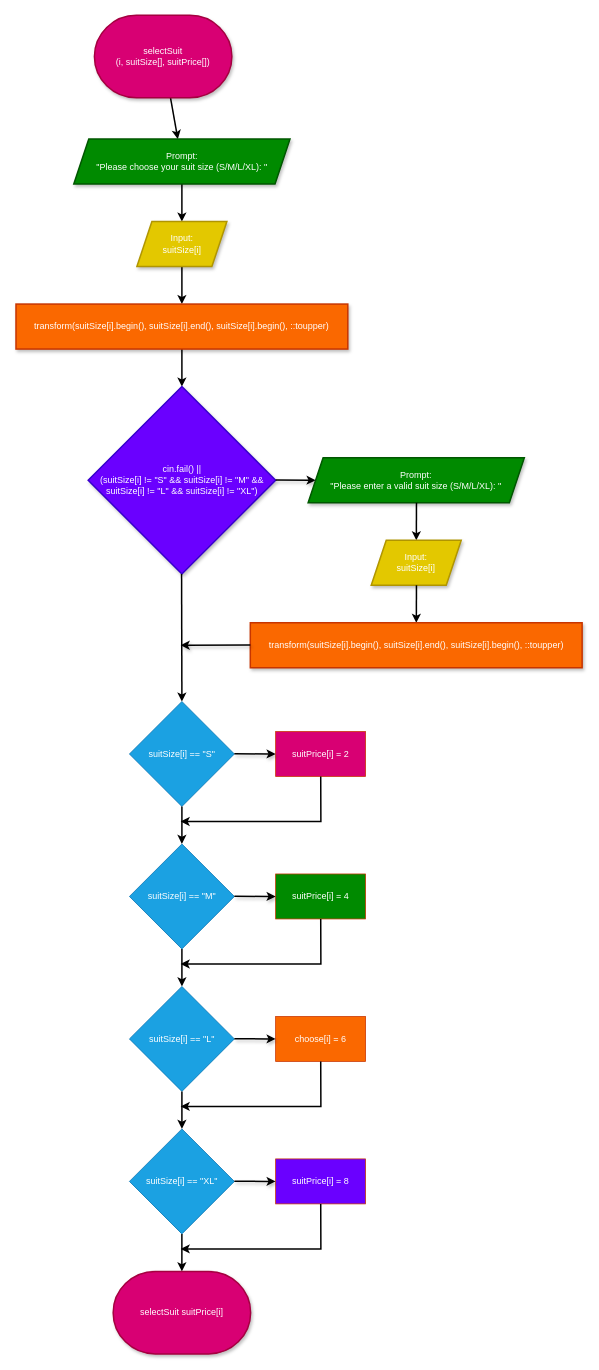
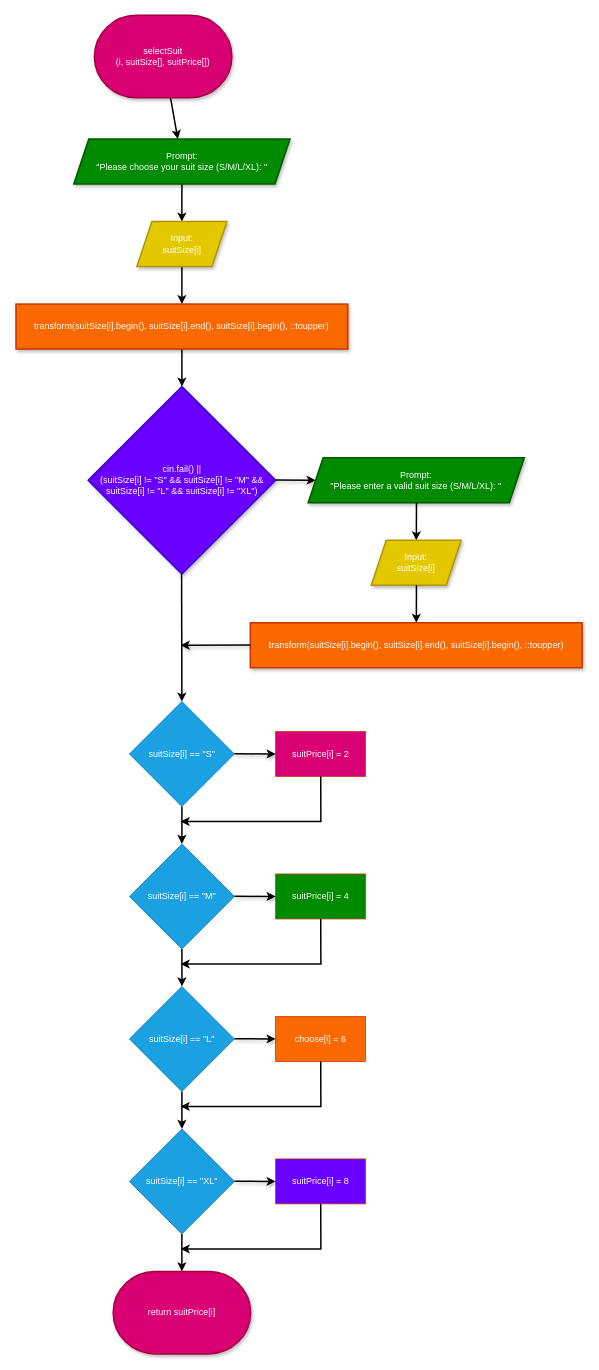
(182, 1313) -> (182, 1313)
